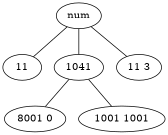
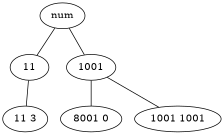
(109, 42) -> (27, 93)
(79, 67) -> (91, 67)
